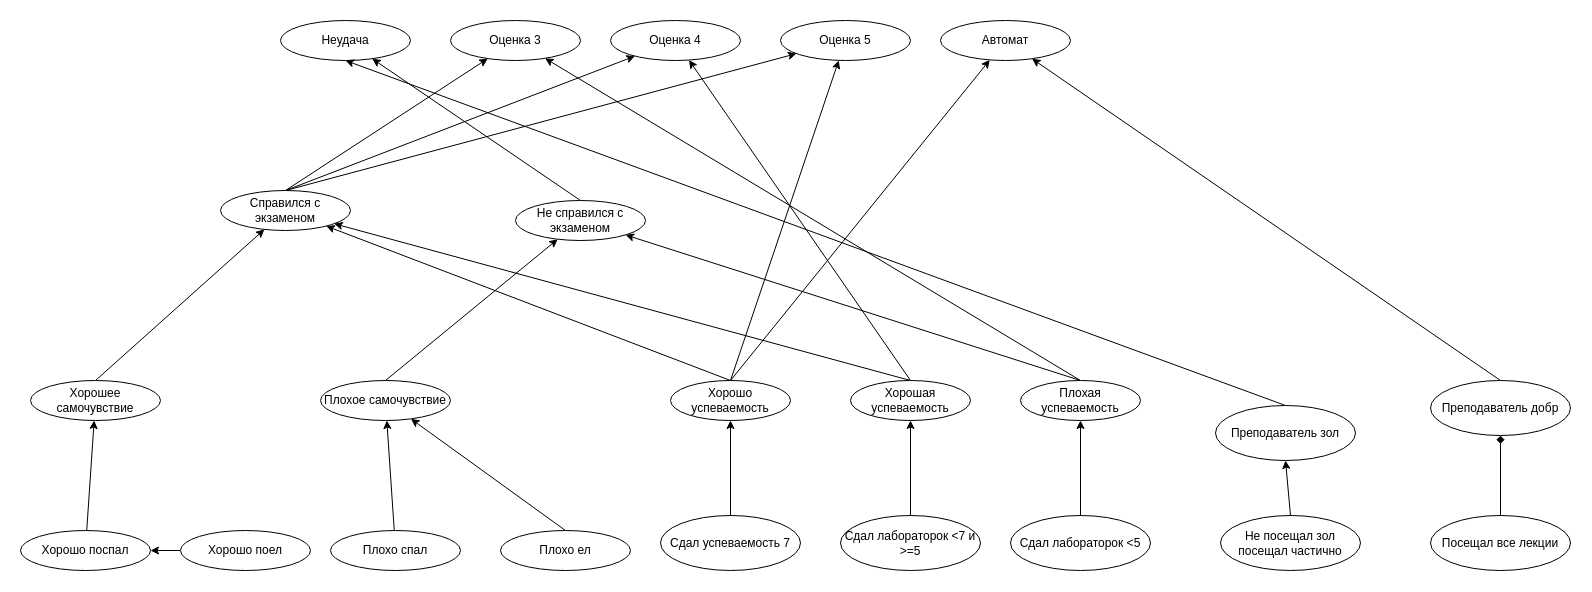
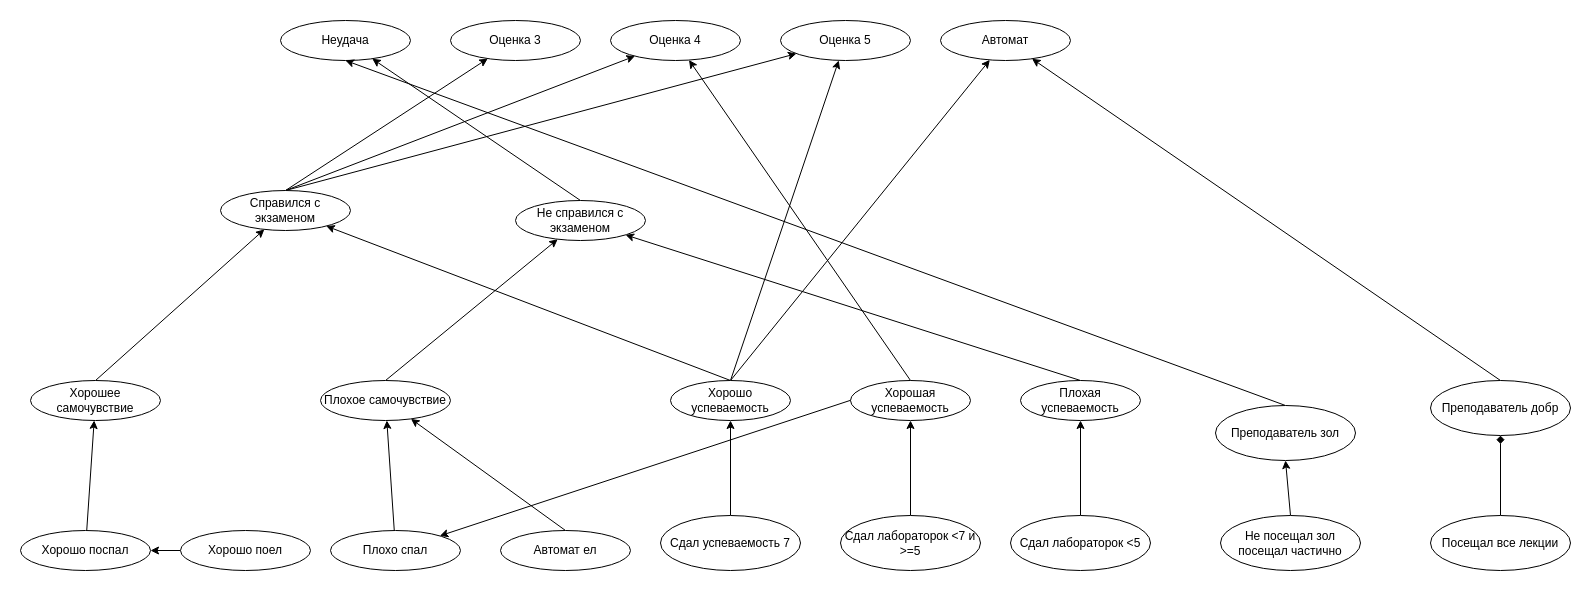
(667, 132) -> none
(623, 302) -> (648, 467)
(566, 551) -> (566, 551)
